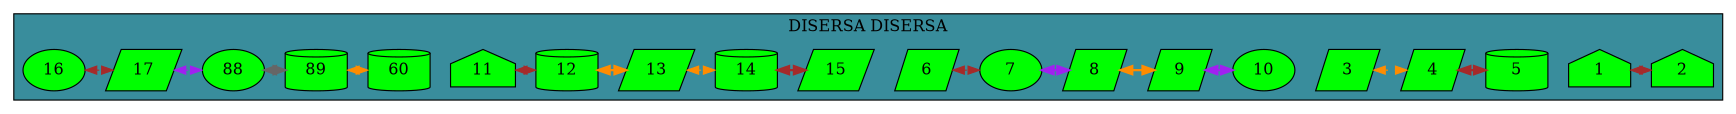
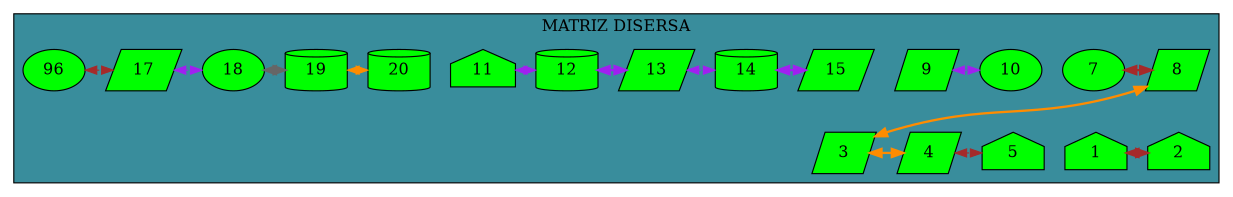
(868, 27) -> (616, 27)
(54, 70) -> (54, 70)
(233, 70) -> (233, 70)
(316, 70) -> (316, 70)
(399, 70) -> (399, 70)
(527, 70) -> (527, 70)
(612, 70) -> (612, 70)
(701, 70) -> (701, 70)
(792, 70) -> (792, 70)
(927, 70) -> none
(1055, 70) -> (1138, 70)
(1138, 70) -> (1011, 112)
(1219, 70) -> (966, 70)
(1390, 70) -> (887, 153)
(1472, 70) -> (968, 153)
(1517, 70) -> (1013, 153)
(1643, 70) -> (1139, 153)
